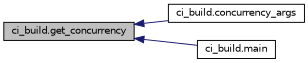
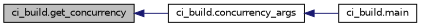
(171, 42) -> (326, 13)
